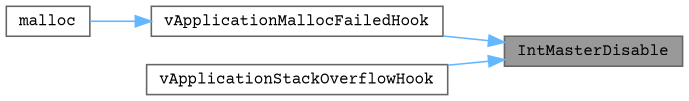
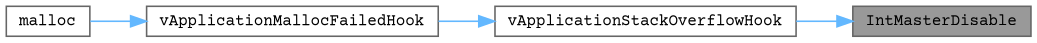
(466, 38) -> (458, 21)
